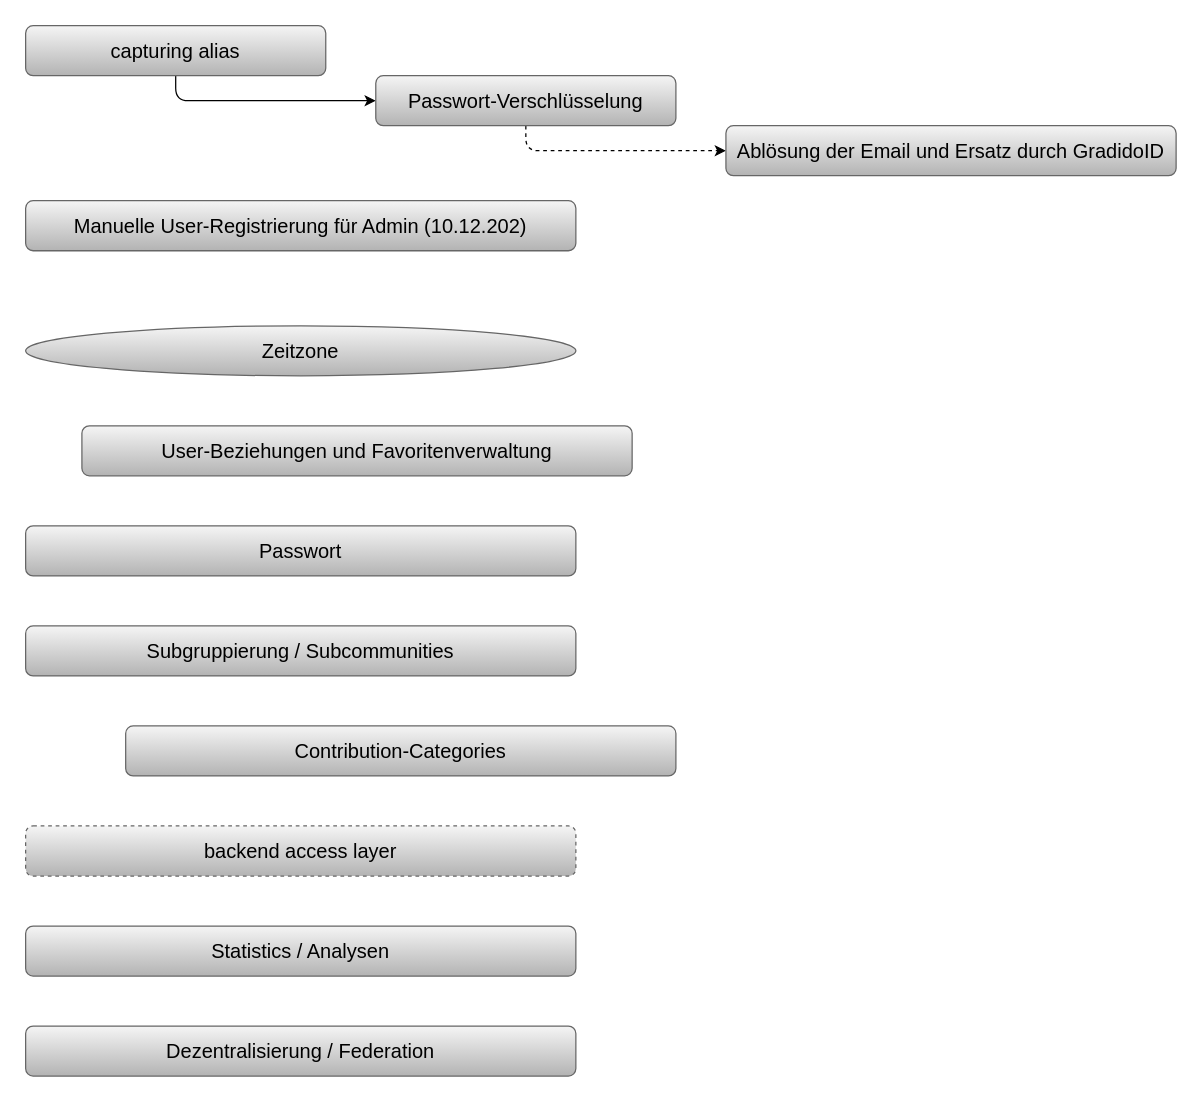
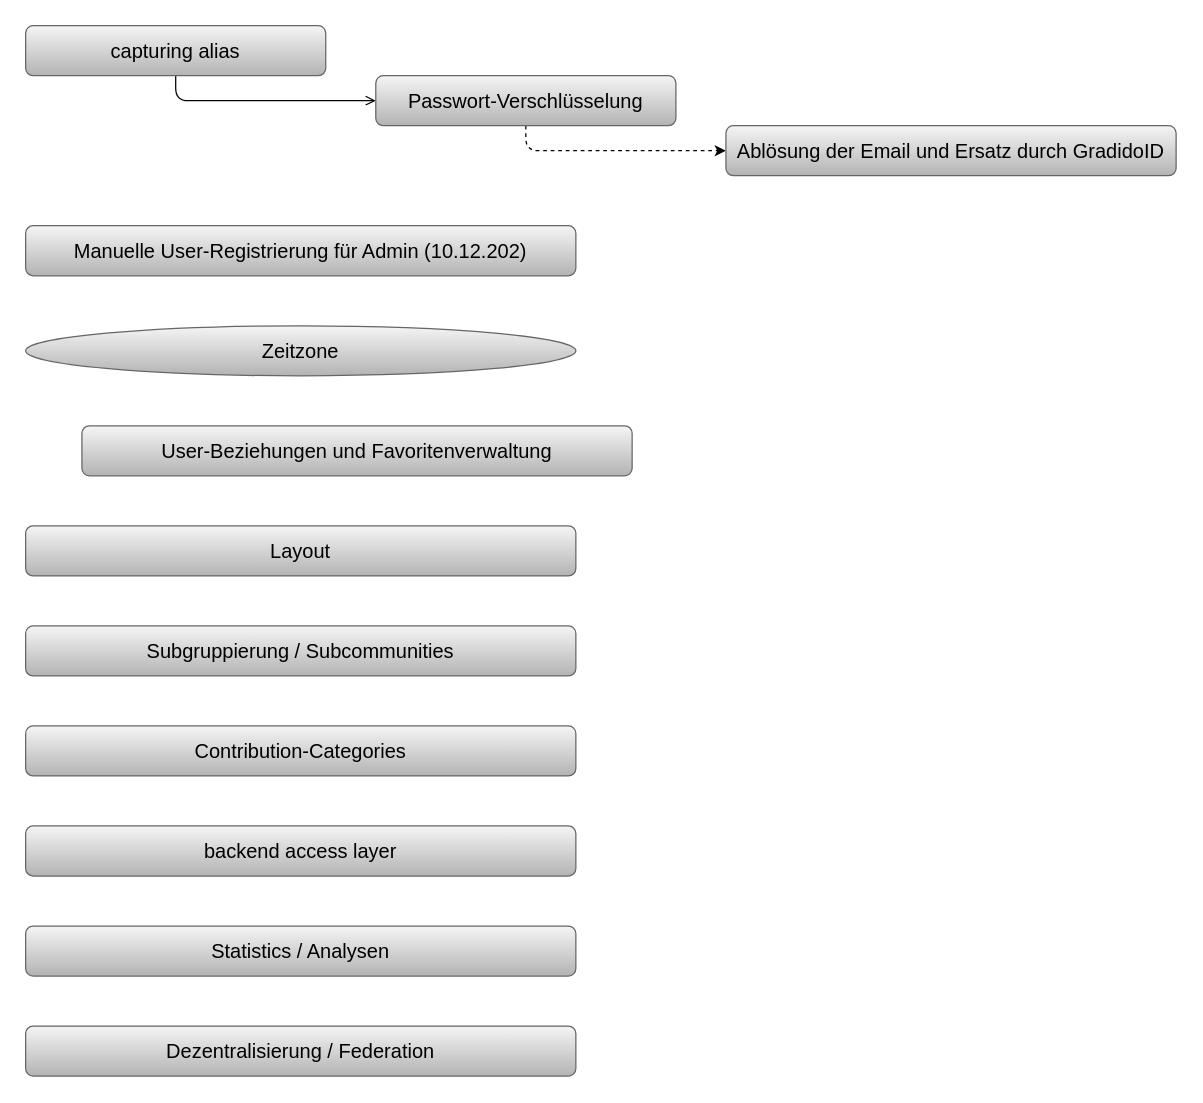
(366, 101) -> (368, 101)
(301, 226) -> (301, 251)
(301, 551) -> (301, 551)
(401, 751) -> (301, 751)
(301, 851) -> (301, 851)
